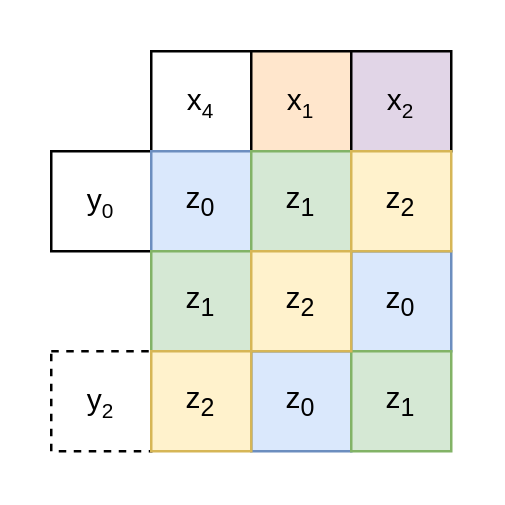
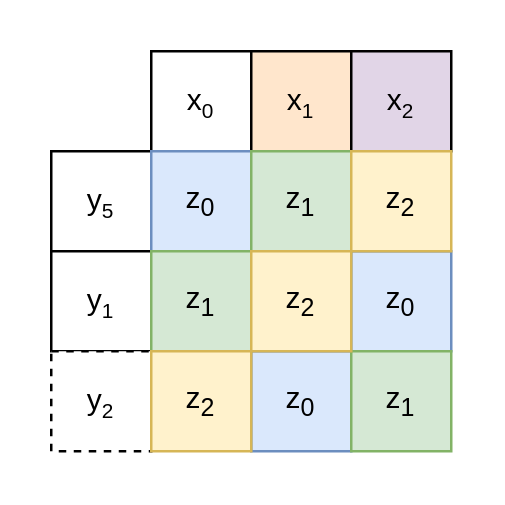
(201, 101) -> (201, 101)
(101, 201) -> (101, 201)
none -> (101, 301)
